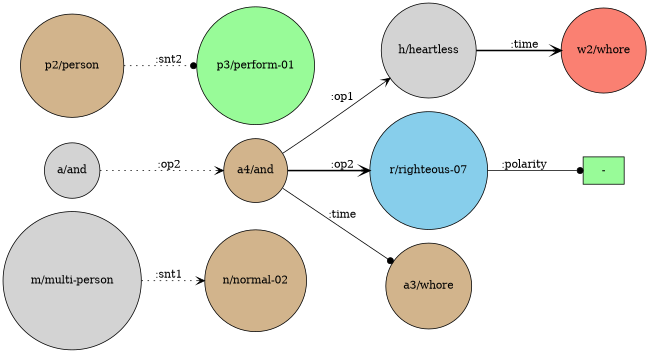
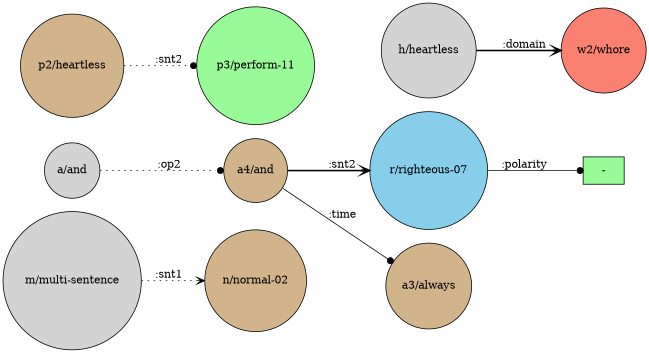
(524, 45) -> (524, 45)
(72, 66) -> (72, 66)
(256, 66) -> (256, 66)
(334, 118) -> none
(342, 165) -> (342, 165)
(158, 171) -> (158, 171)
(72, 281) -> (72, 281)
(429, 286) -> (429, 286)
